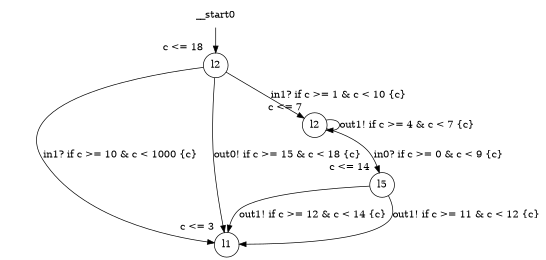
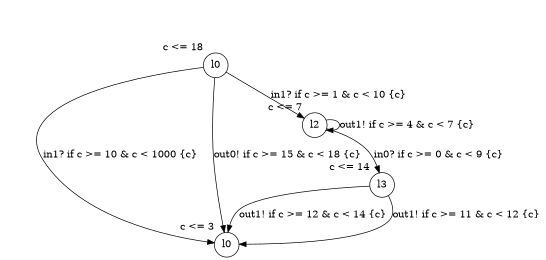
(216, 15) -> none
(216, 65) -> (216, 65)
(382, 185) -> (382, 185)
(227, 245) -> (227, 245)
